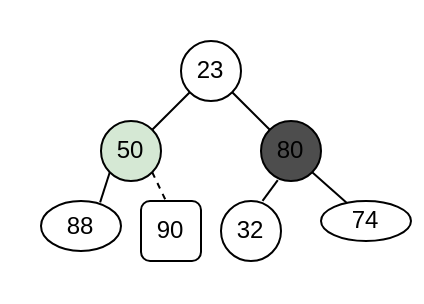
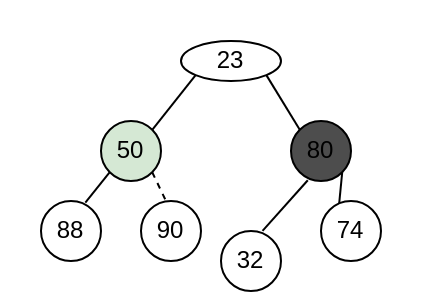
(211, 71) -> (231, 61)
(291, 151) -> (321, 151)
(366, 221) -> (351, 231)
(81, 226) -> (71, 231)
(171, 231) -> (171, 231)
(251, 231) -> (251, 261)
